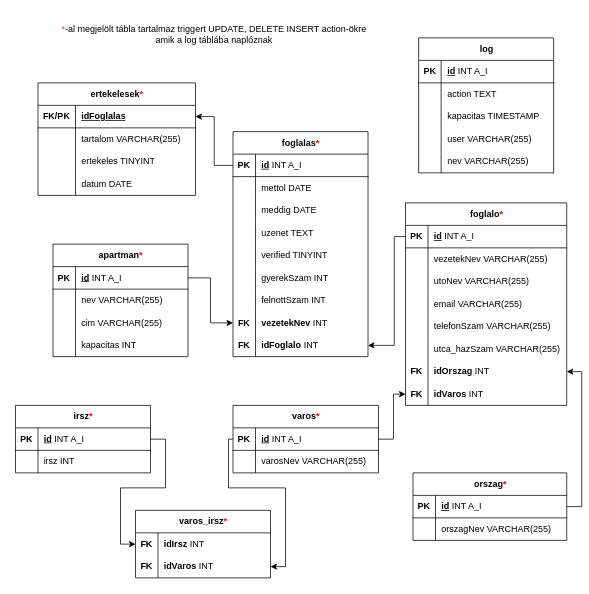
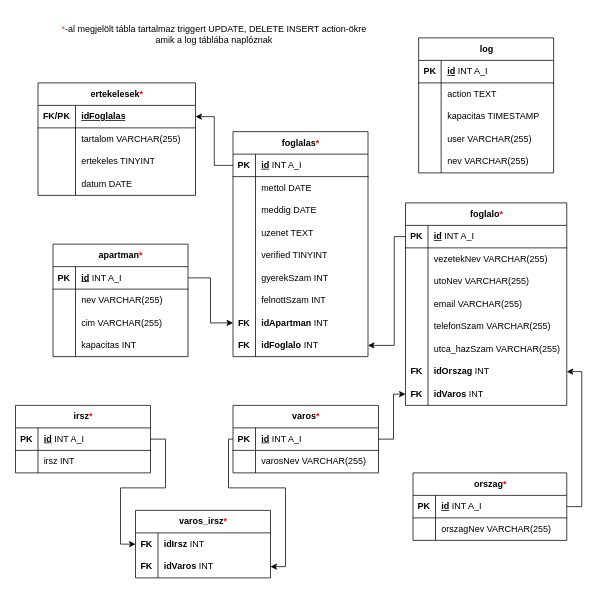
(295, 323) -> (294, 323)
